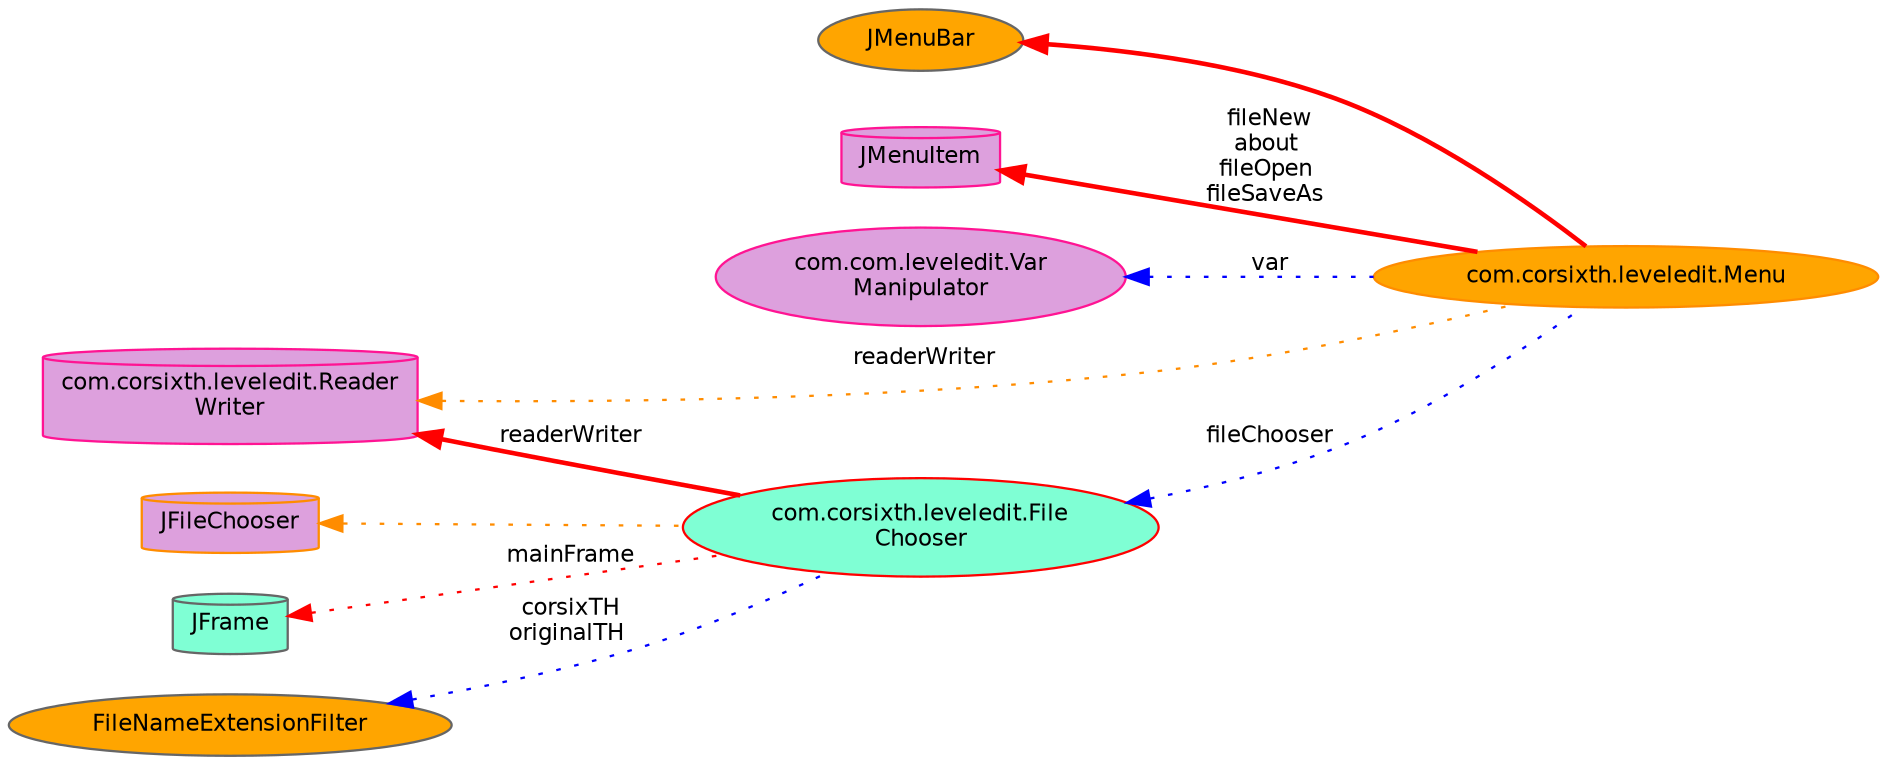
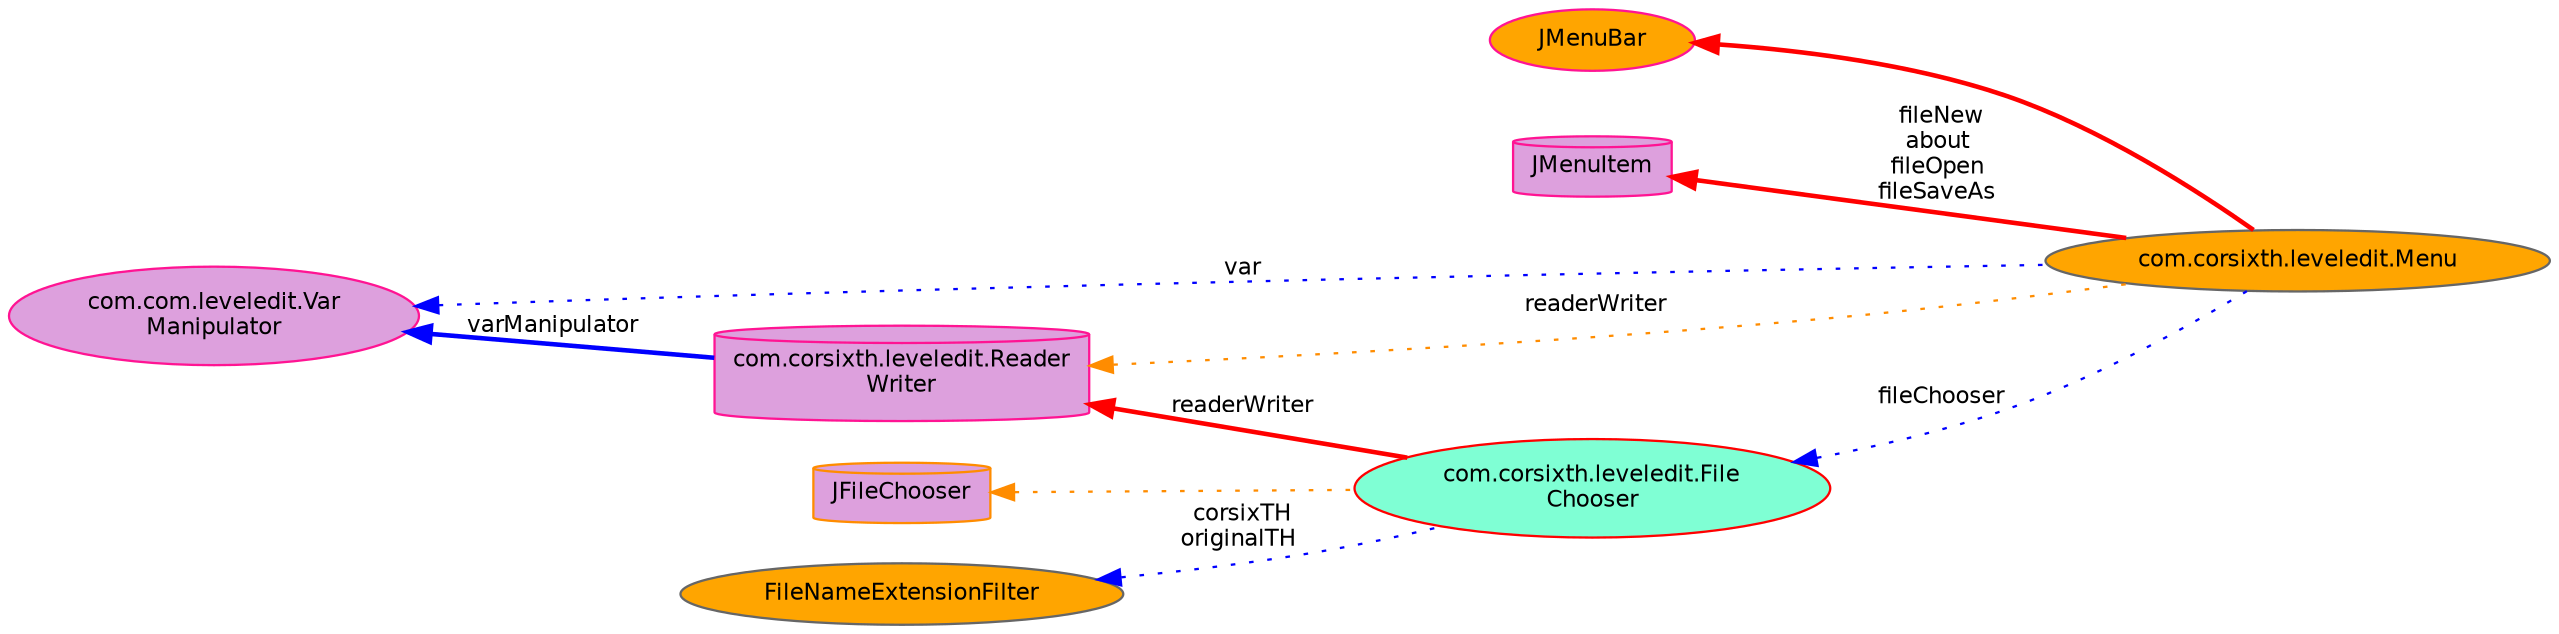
(921, 40) -> (1592, 40)
(1626, 277) -> (2298, 261)
none -> (573, 346)
(230, 624) -> none
